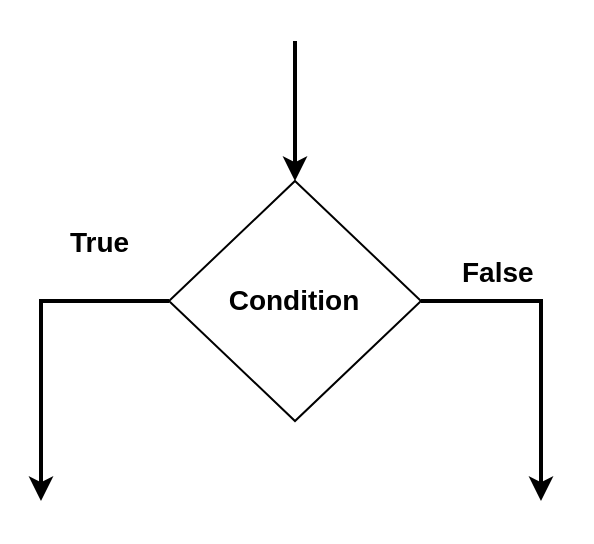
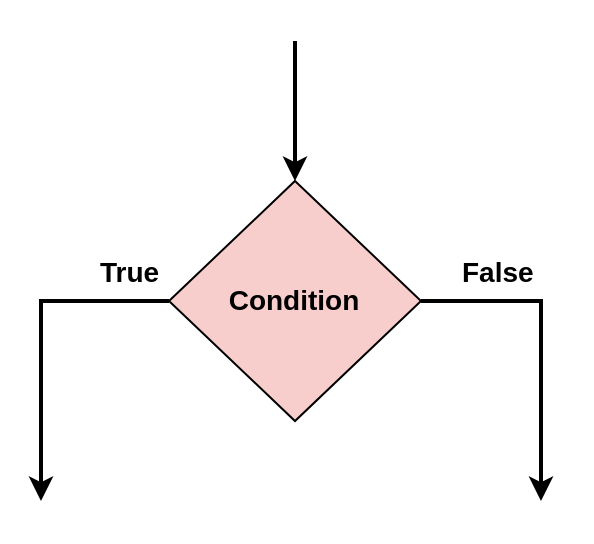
(99, 241) -> (129, 271)
(295, 301) -> (295, 301)
